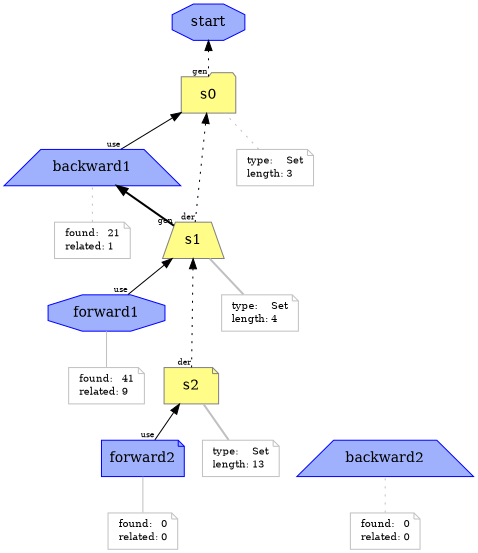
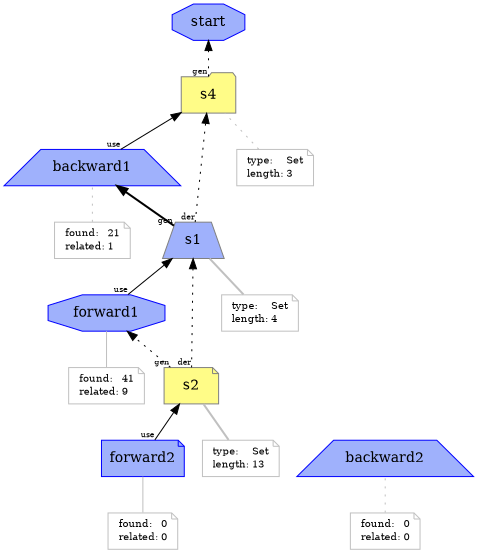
(209, 95) -> (209, 95)
(193, 240) -> (193, 240)
none -> (153, 353)
